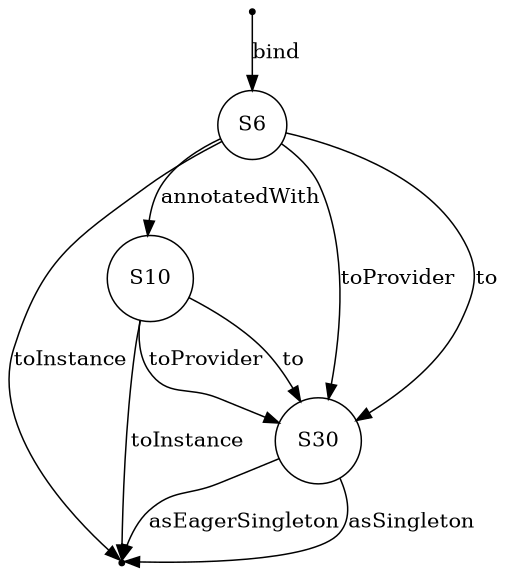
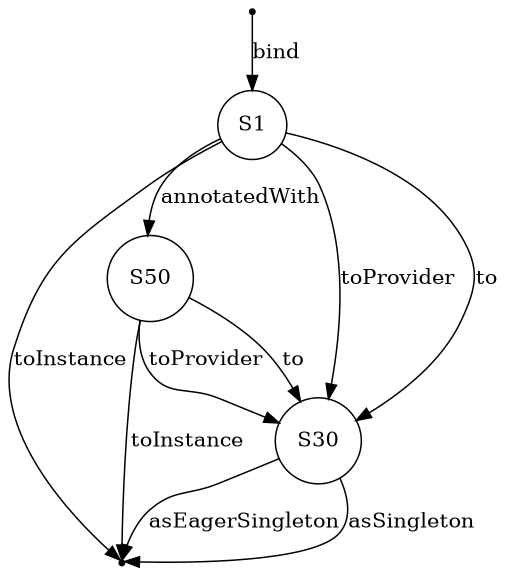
(252, 125) -> (252, 125)
(150, 279) -> (150, 279)
